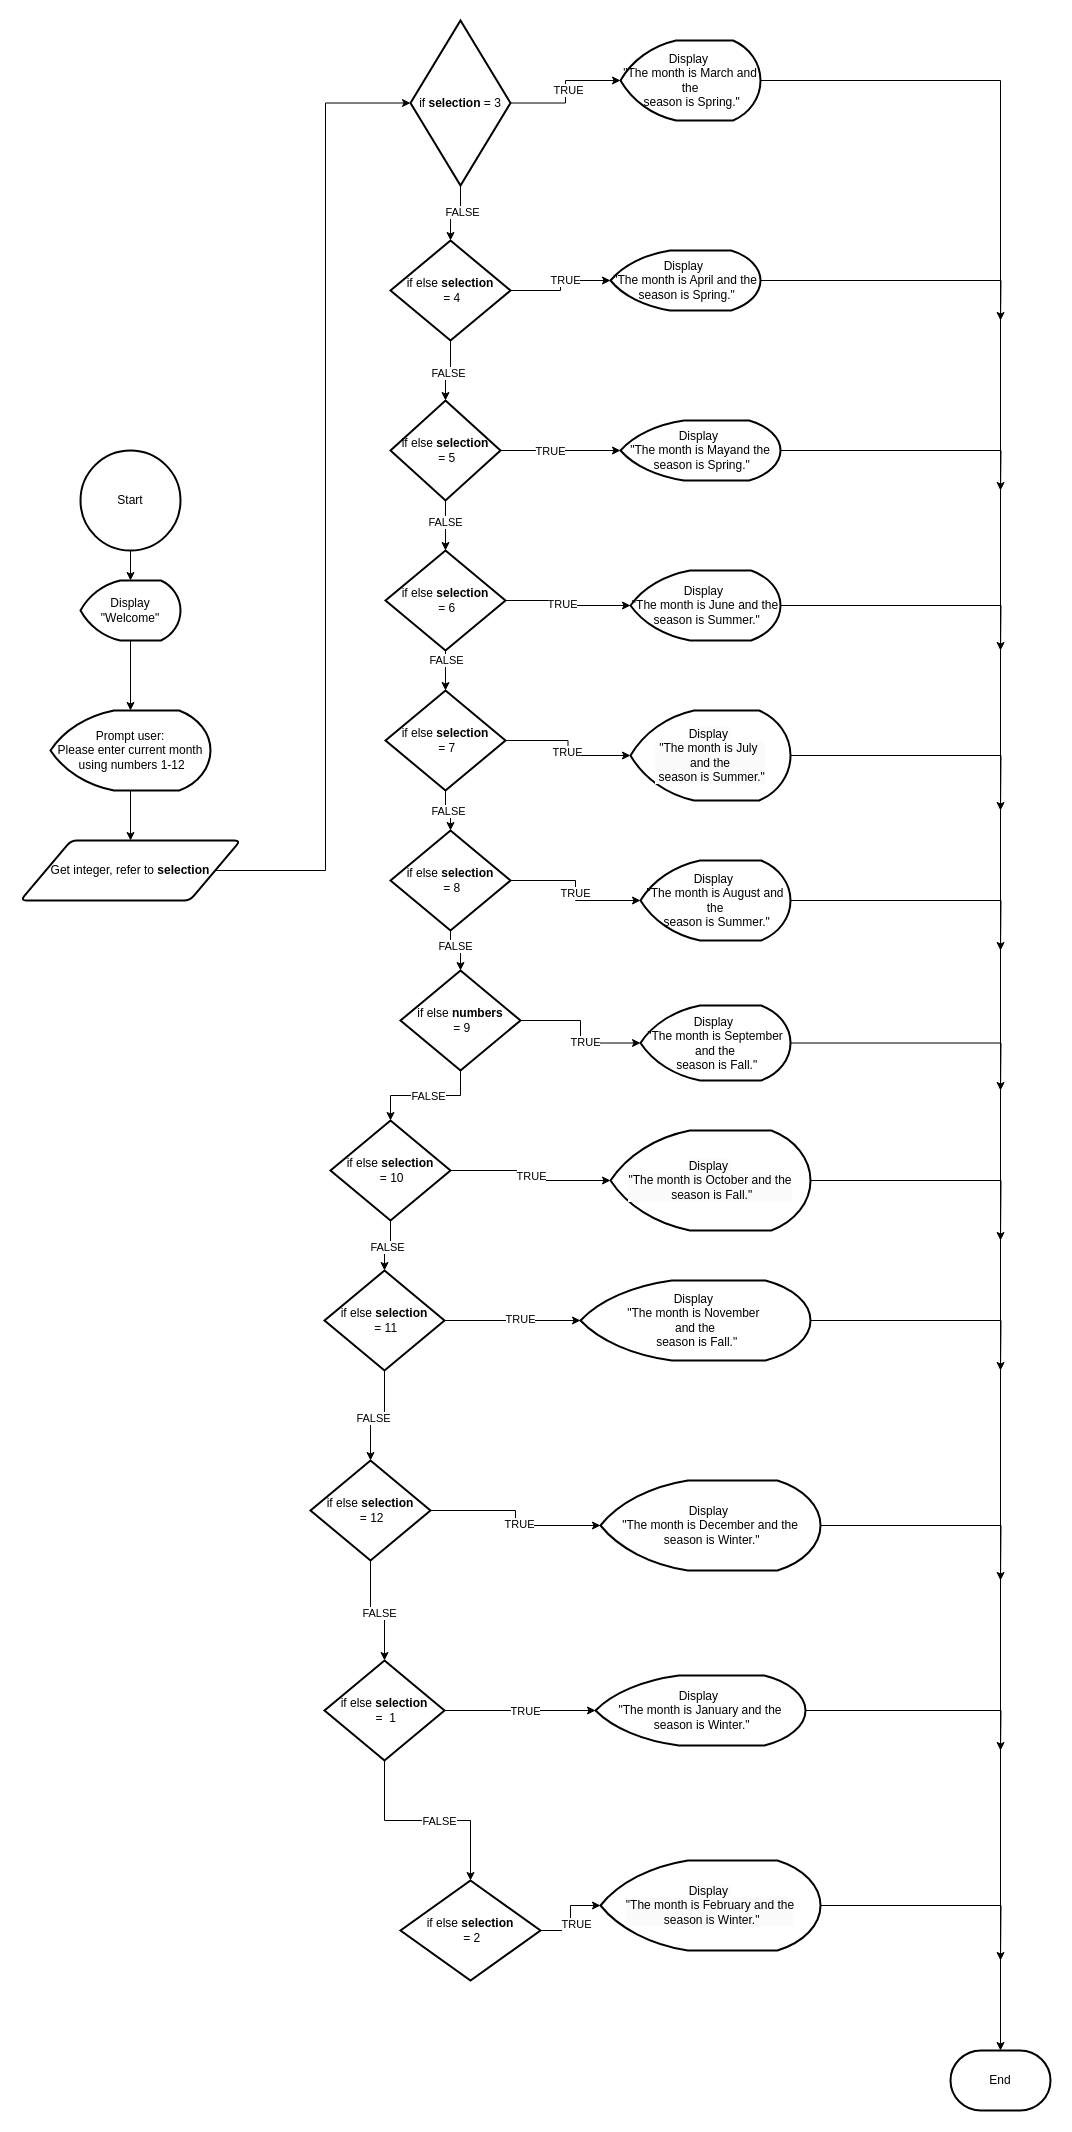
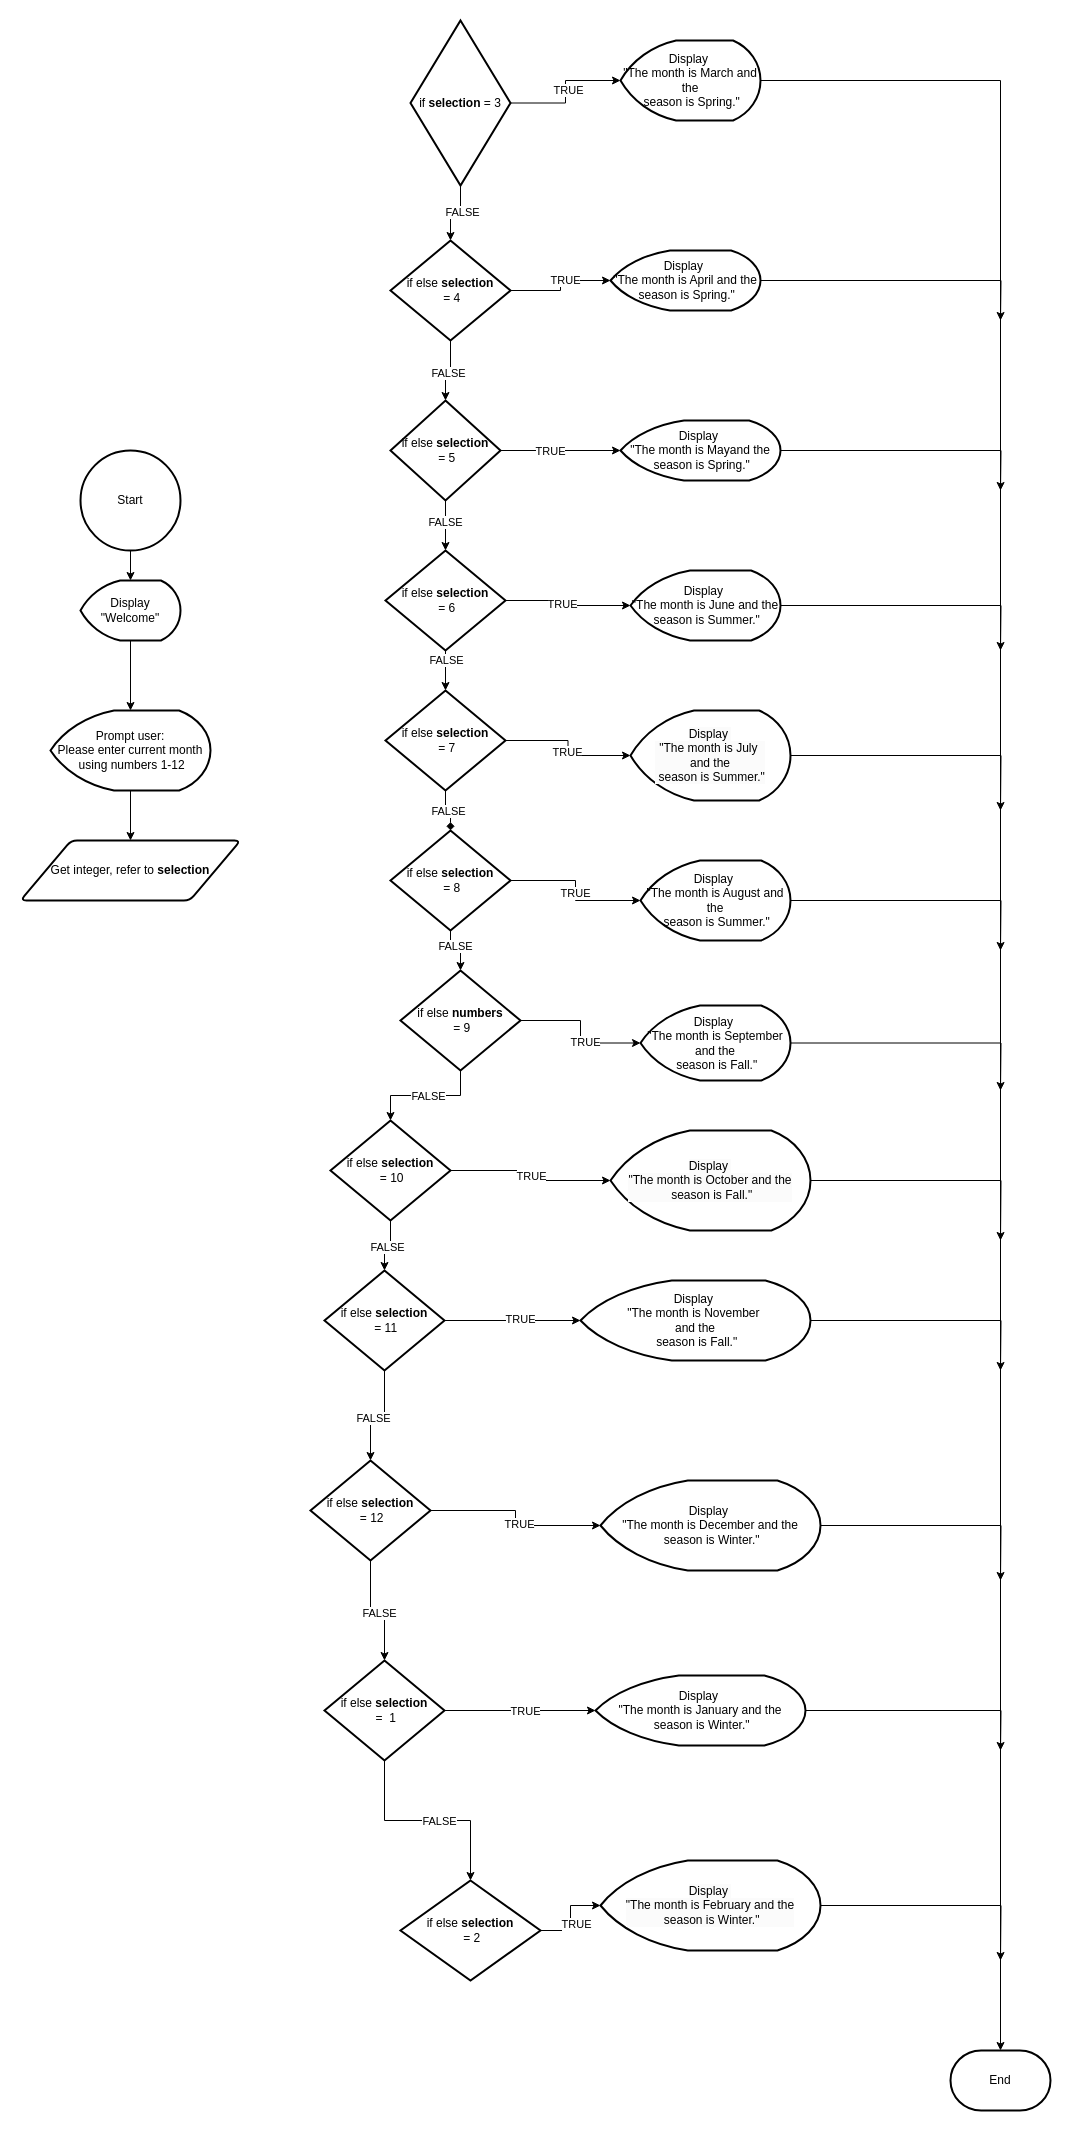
(326, 503) -> none
(451, 822) -> (451, 822)
